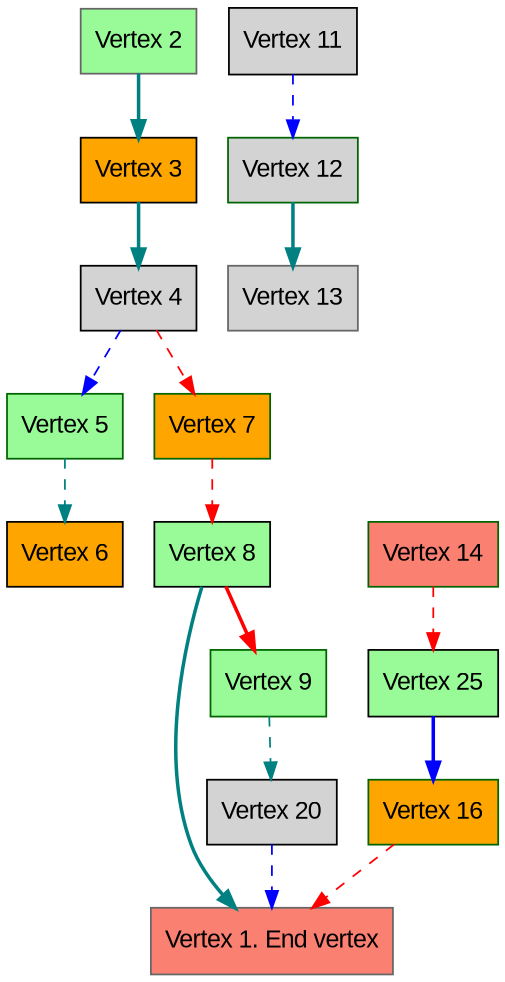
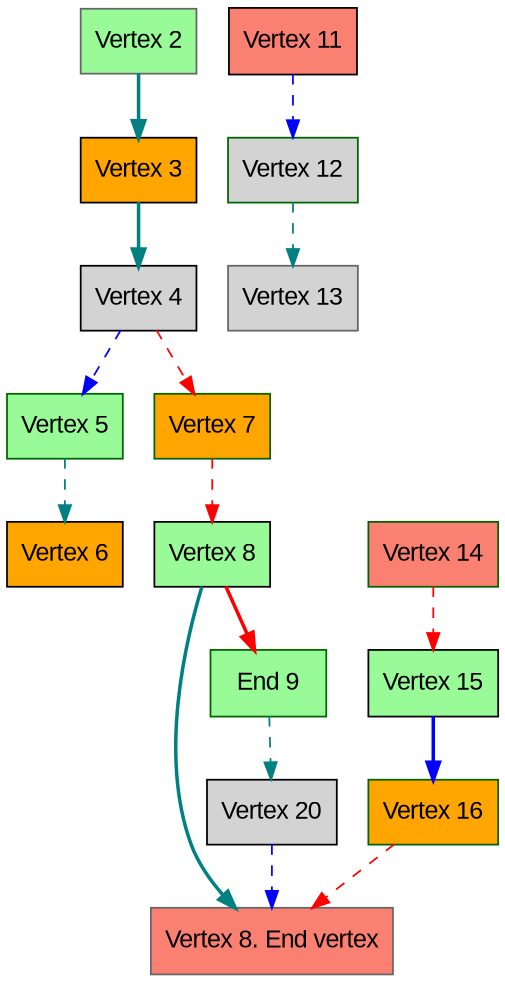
(293, 41) -> (293, 41)
(293, 226) -> (293, 226)
(268, 683) -> (268, 683)
(433, 683) -> (433, 683)
(272, 941) -> (272, 941)
